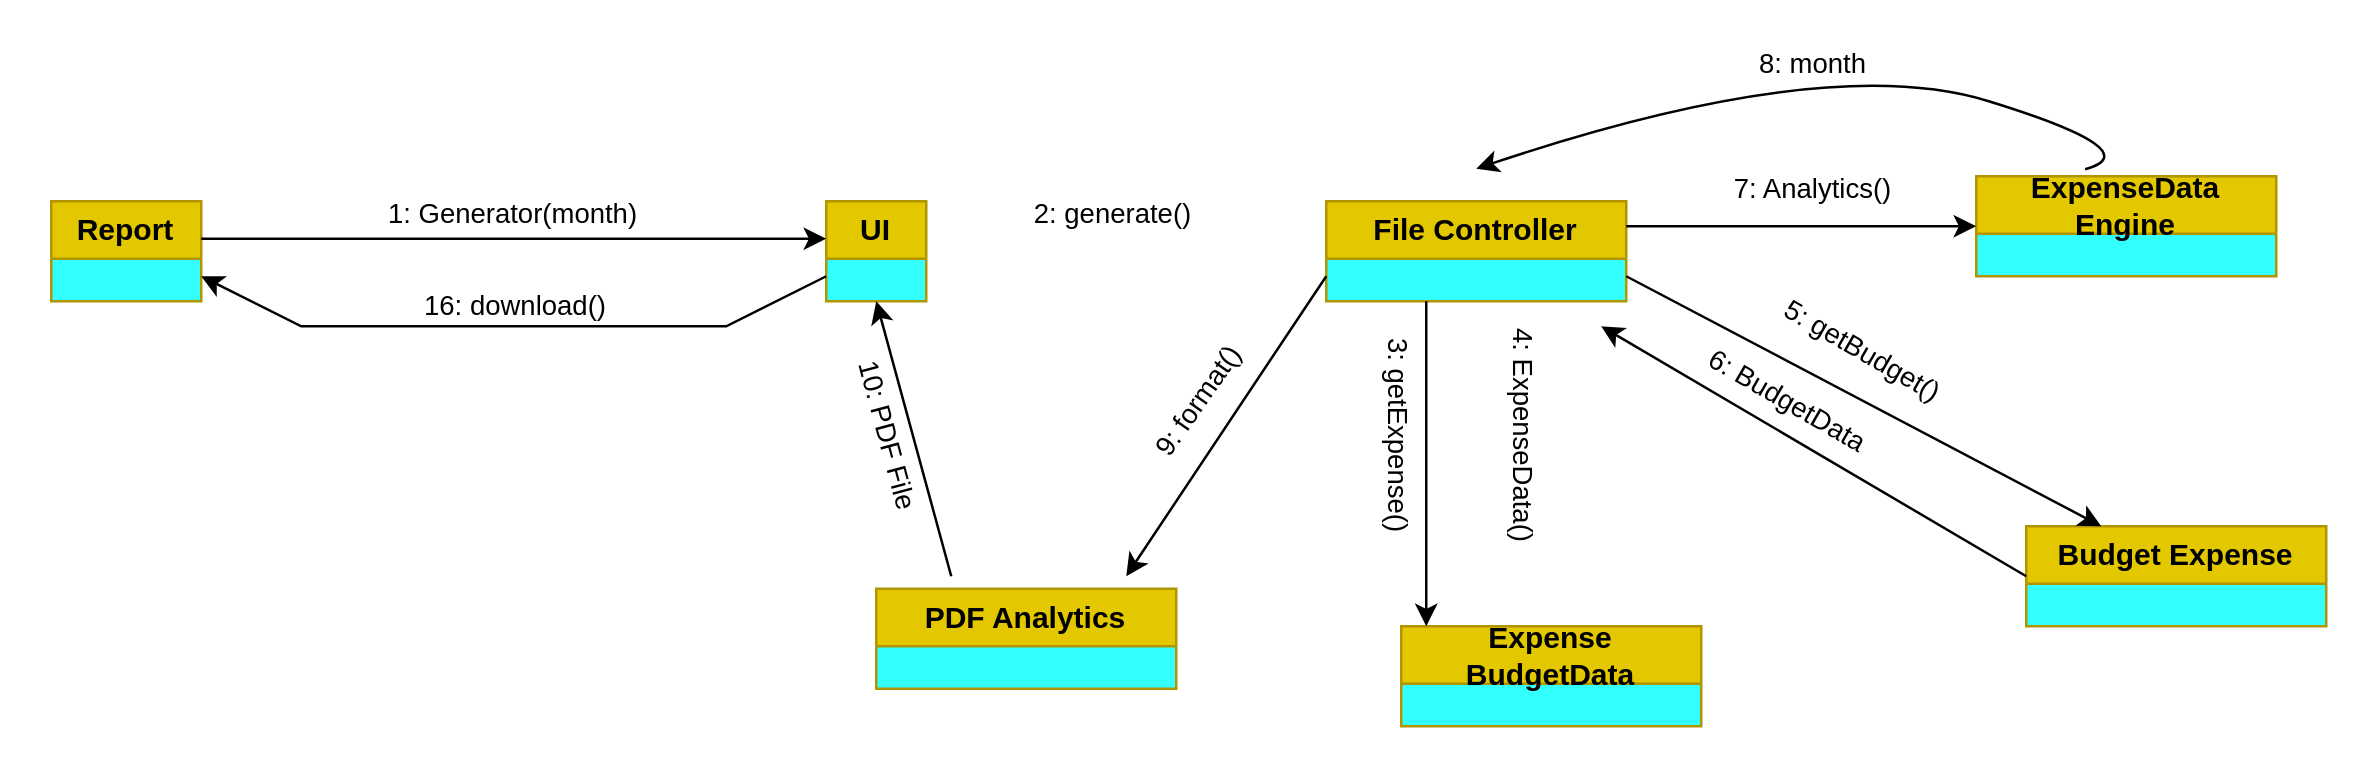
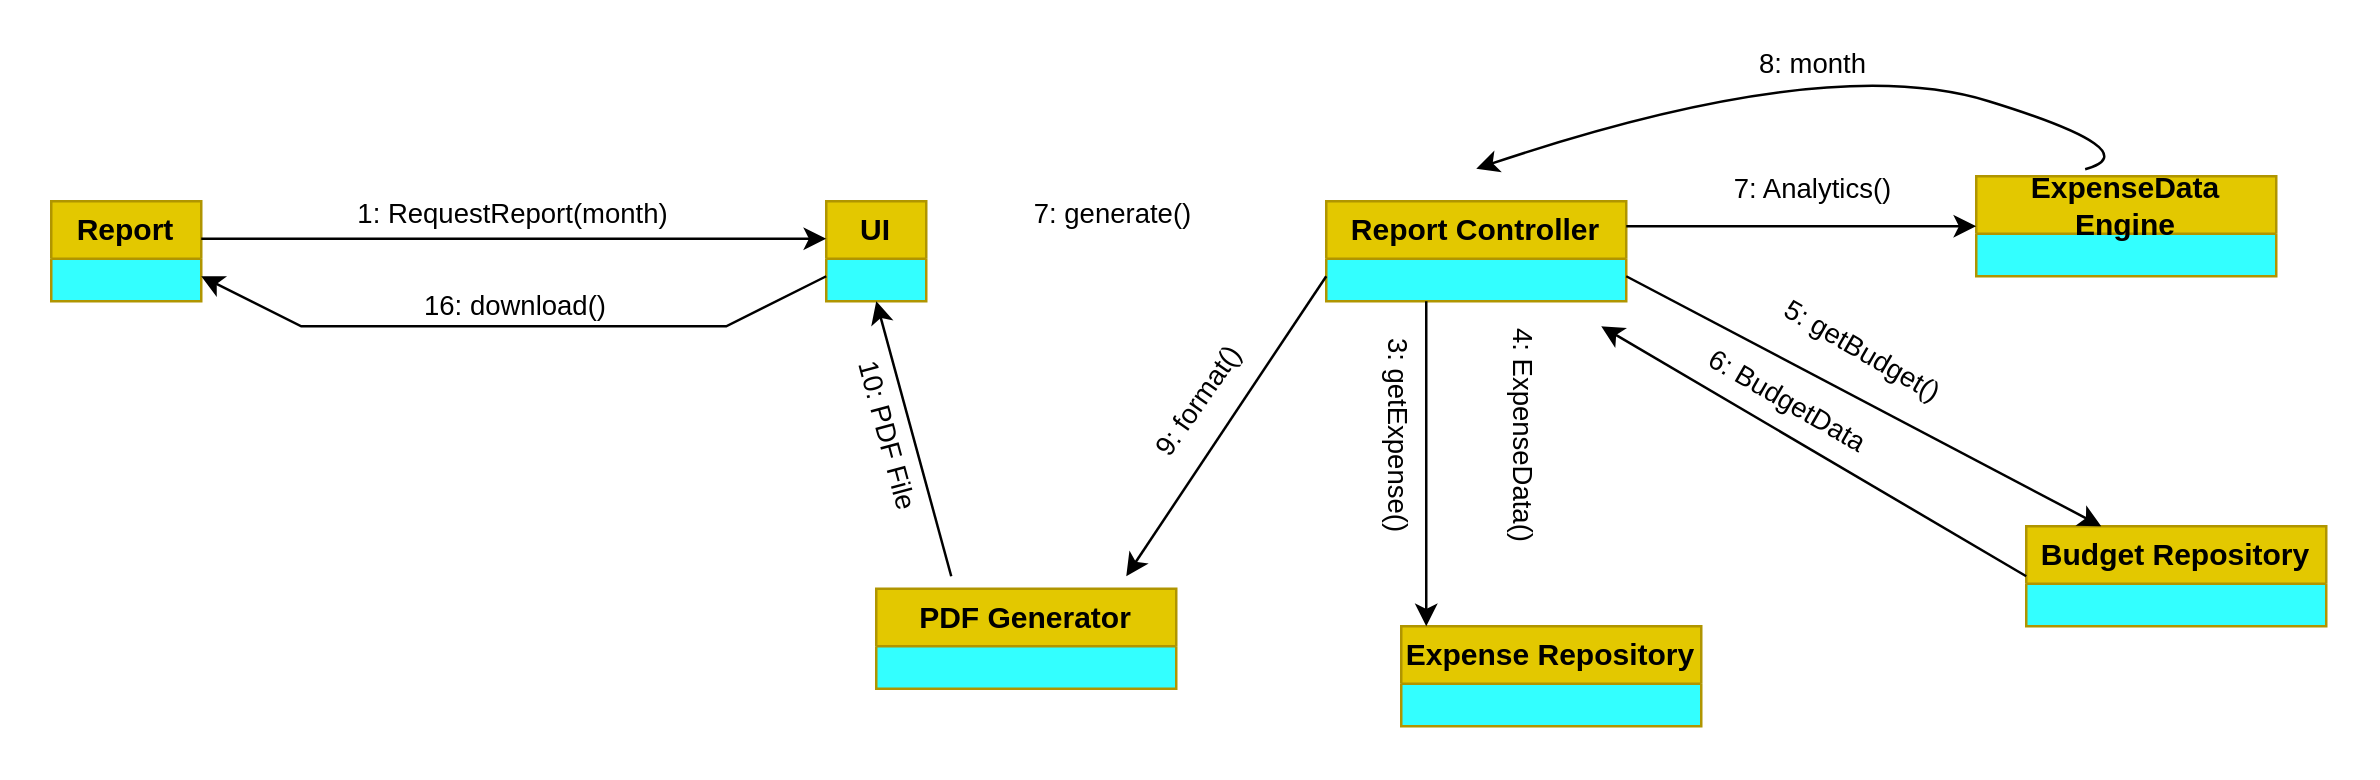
(514, 214) -> (514, 214)
(1114, 214) -> (1114, 214)
(1476, 231) -> (1476, 231)
(2176, 556) -> (2176, 556)
(1026, 619) -> (1026, 619)
(1551, 656) -> (1551, 656)
